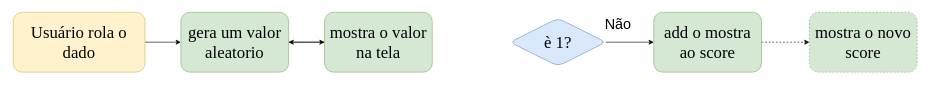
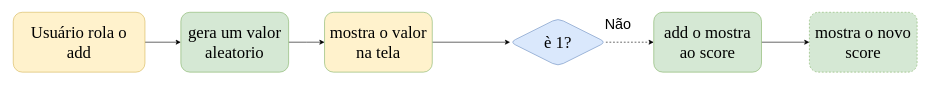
(78, 42) -> (78, 42)
(323, 42) -> (504, 42)
(378, 42) -> (378, 42)
(628, 42) -> (628, 42)
(784, 42) -> (784, 42)
